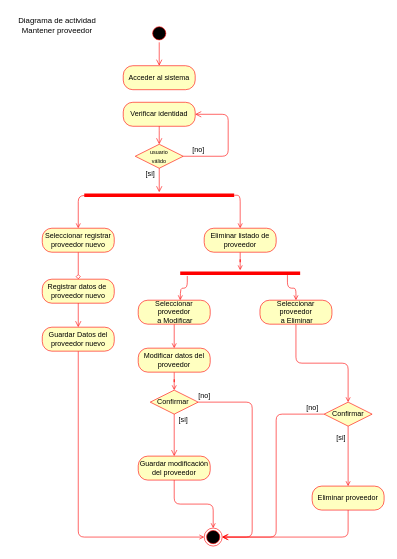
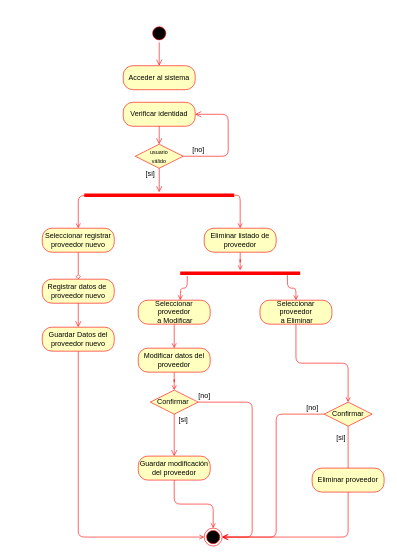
(57, 24) -> none
(348, 498) -> (348, 480)
